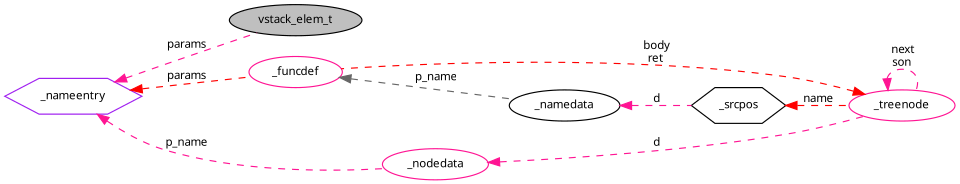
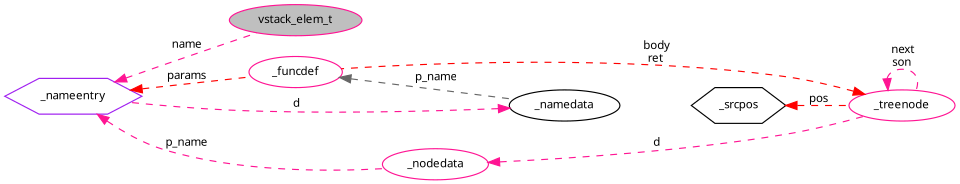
(296, 20) -> (296, 20)
(186, 45) -> (186, 45)
(817, 99) -> (817, 99)
(662, 105) -> (314, 112)
